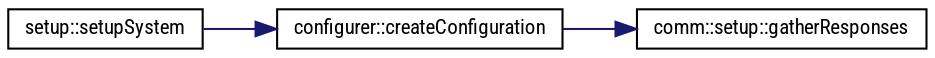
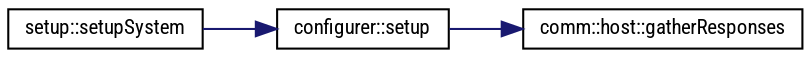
(420, 29) -> (363, 29)
(782, 29) -> (663, 29)
